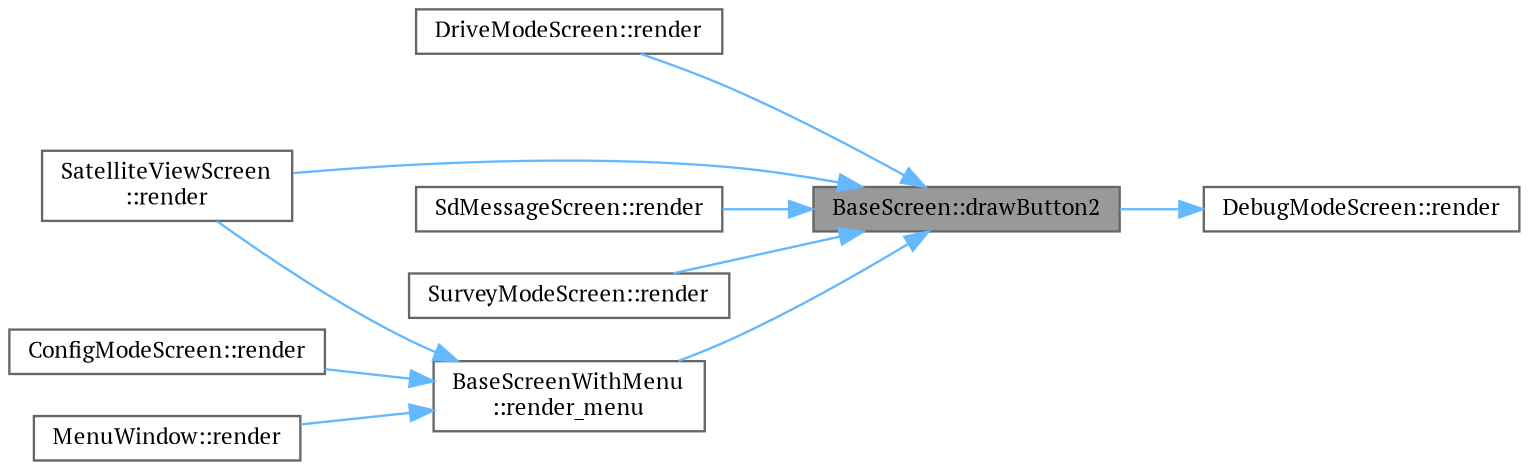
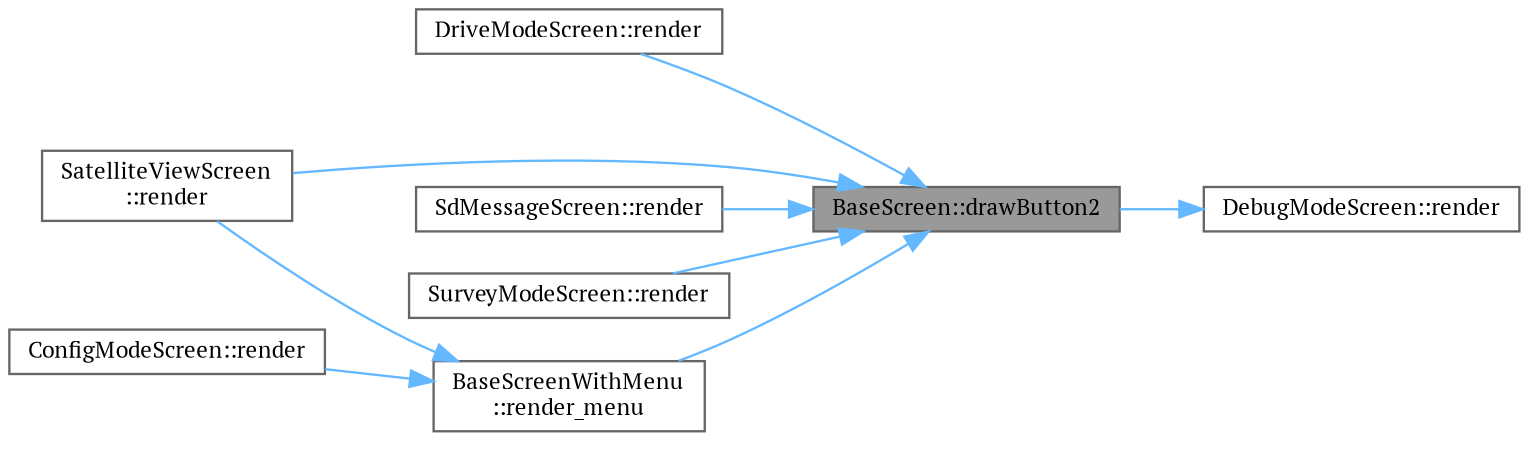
(167, 438) -> none
